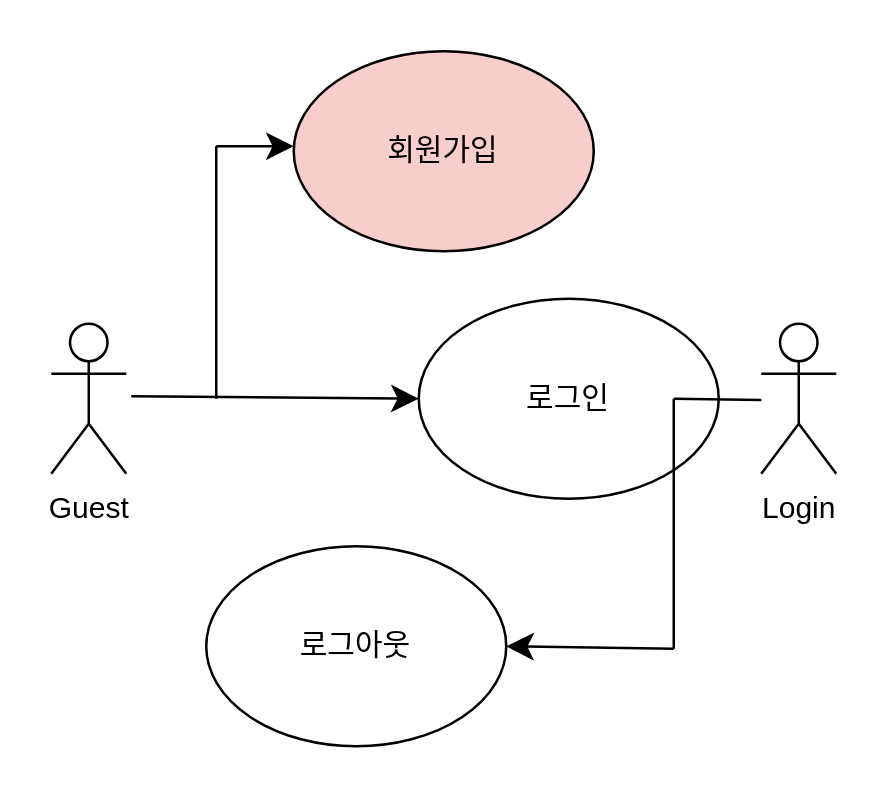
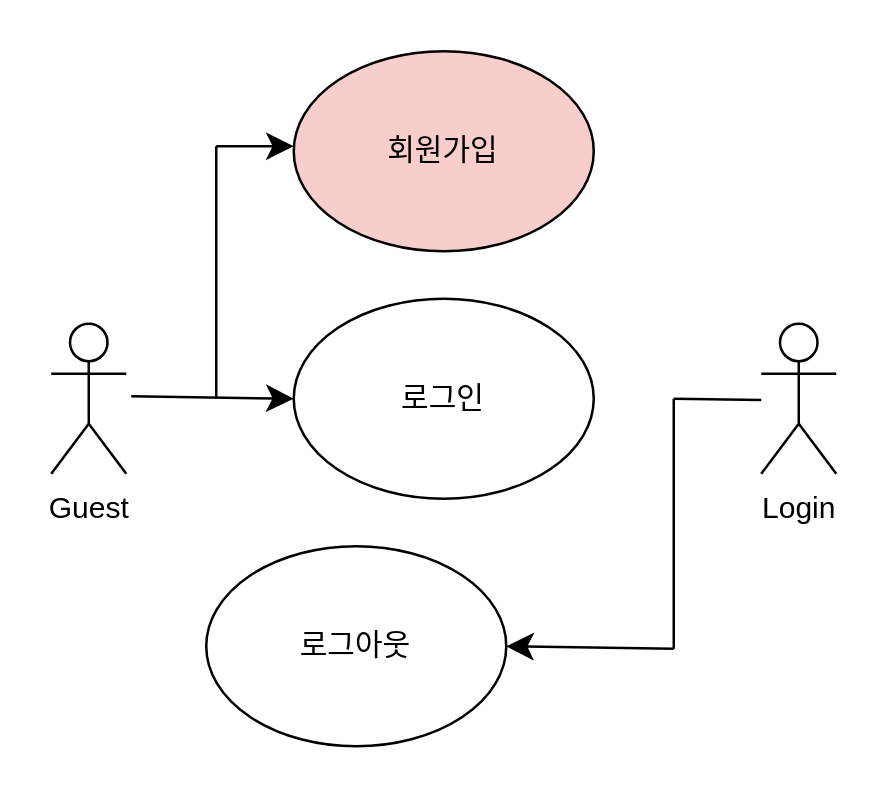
(569, 399) -> (444, 399)
